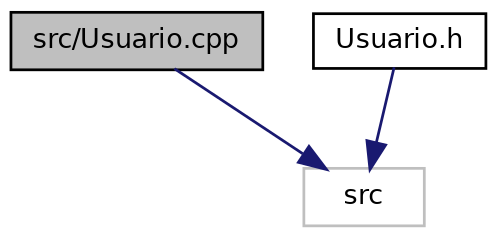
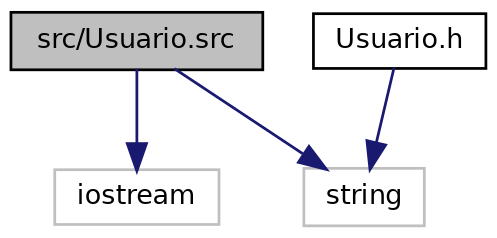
(137, 41) -> (137, 41)
none -> (137, 197)
(364, 197) -> (364, 197)
